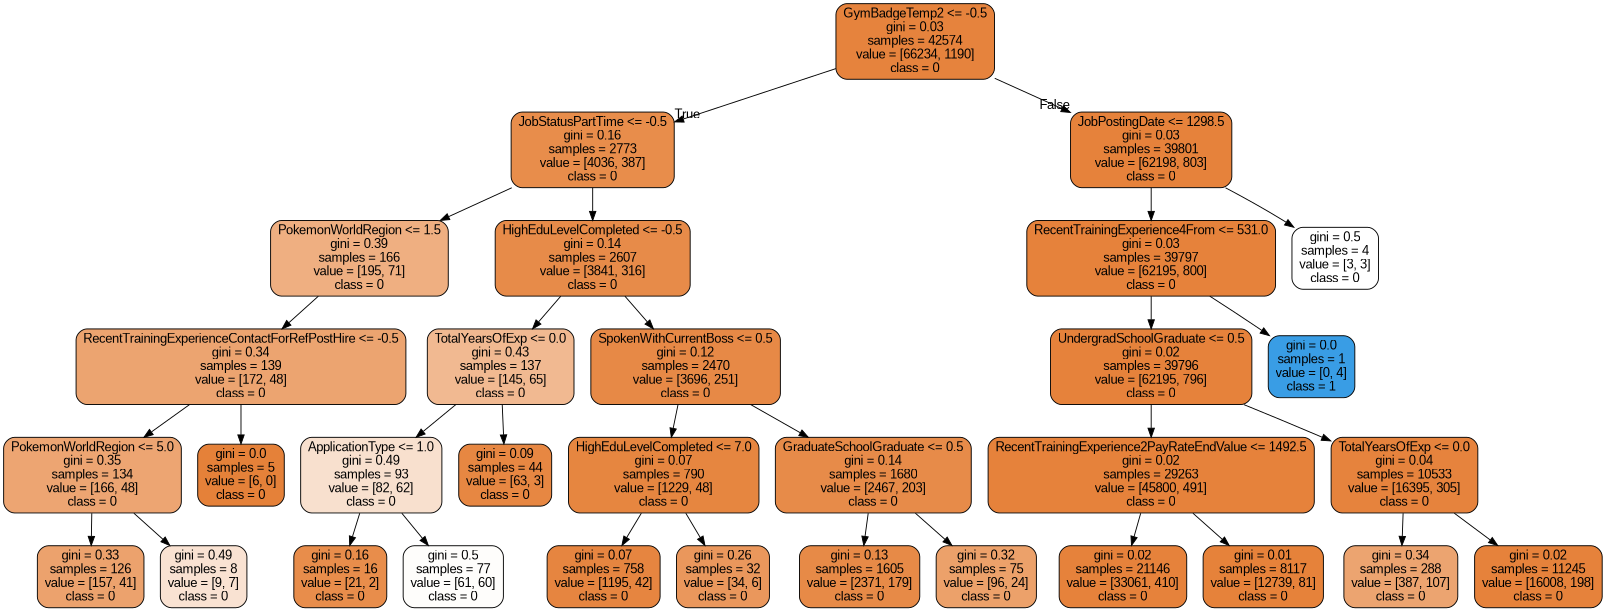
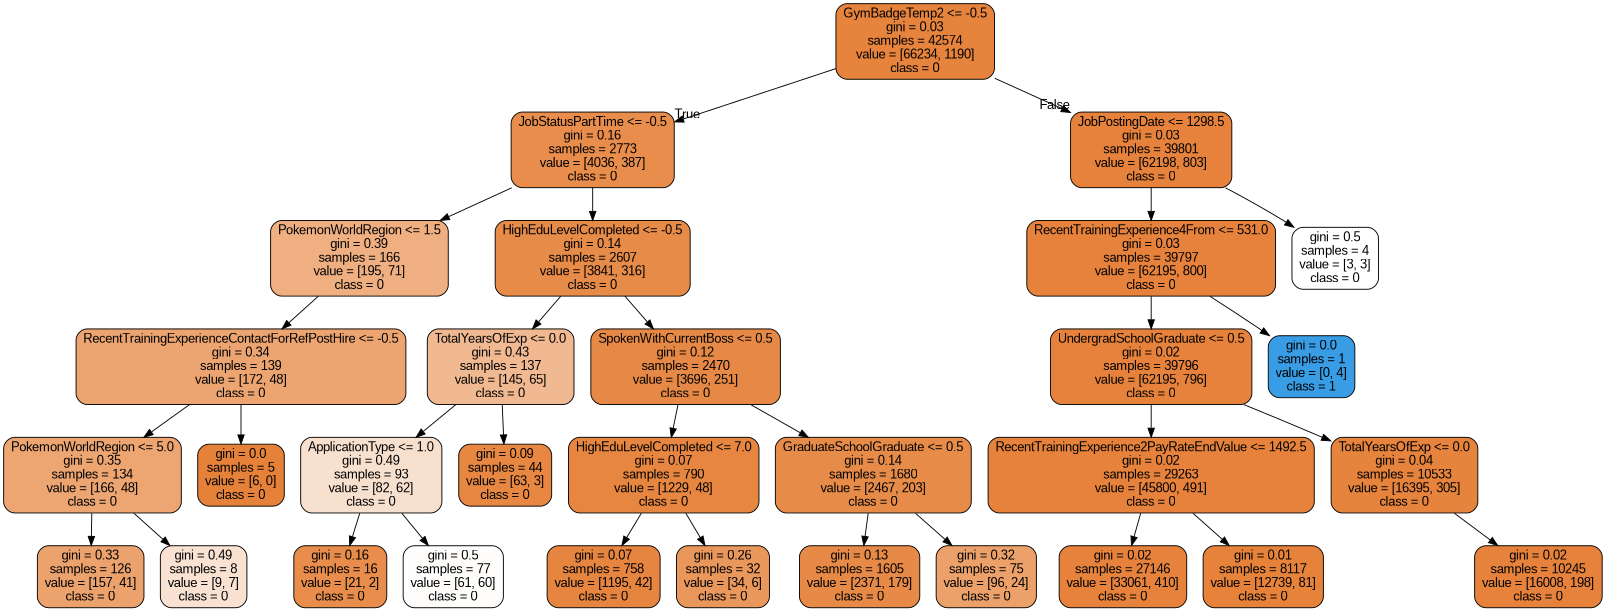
(1123, 577) -> (1123, 577)
(1401, 577) -> none
(1538, 577) -> (1538, 577)
